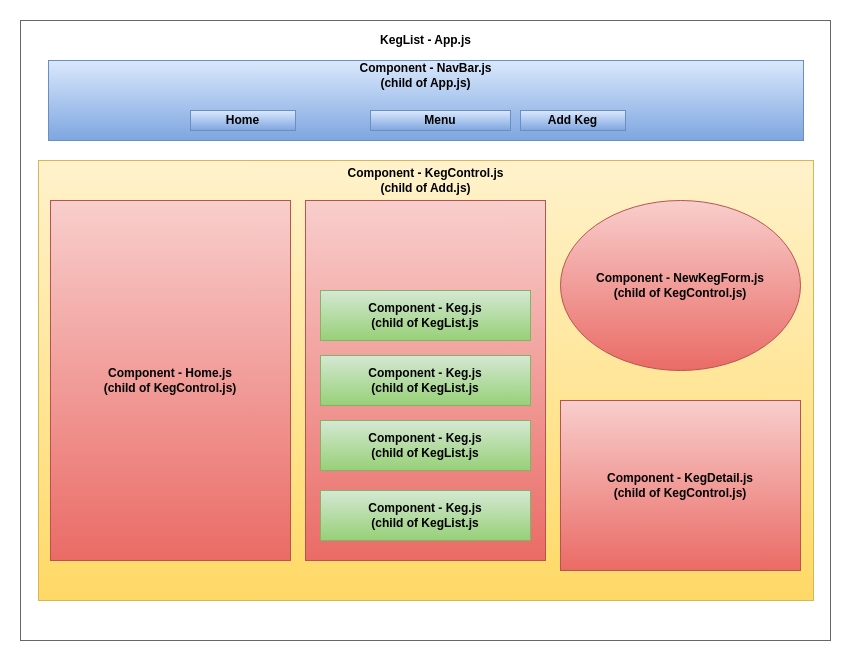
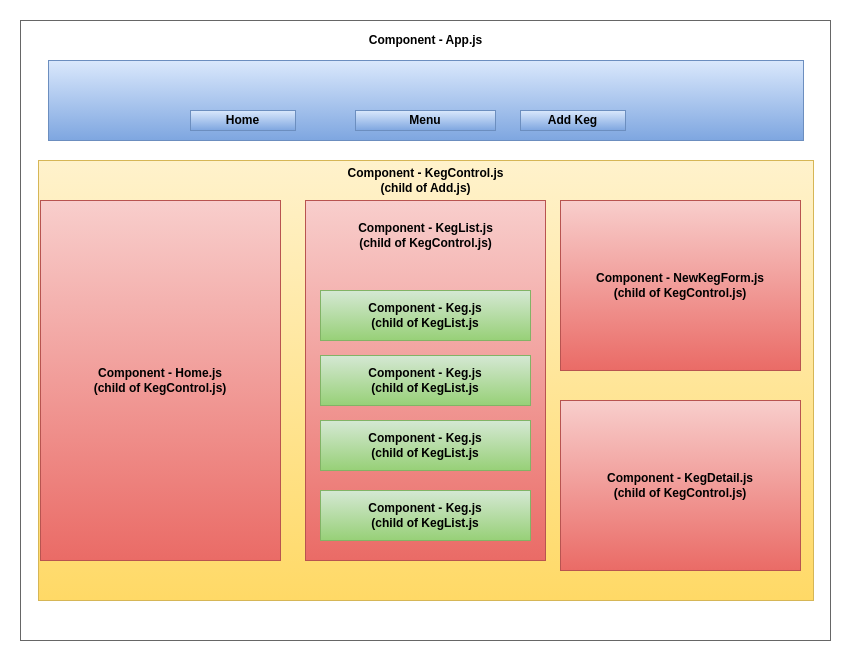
(426, 41) -> (426, 41)
(426, 76) -> none
(441, 121) -> (426, 121)
none -> (426, 236)
(681, 286) -> (681, 286)
(171, 381) -> (161, 381)
